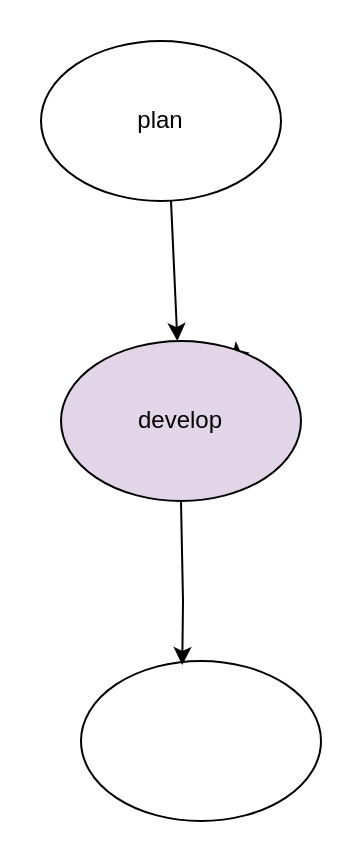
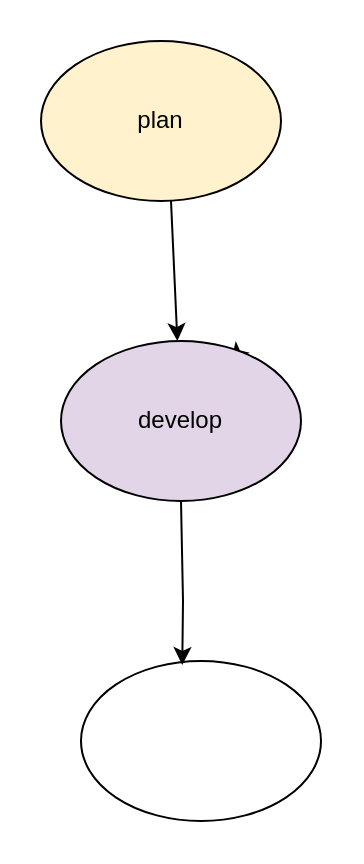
(161, 121) -> (161, 121)
